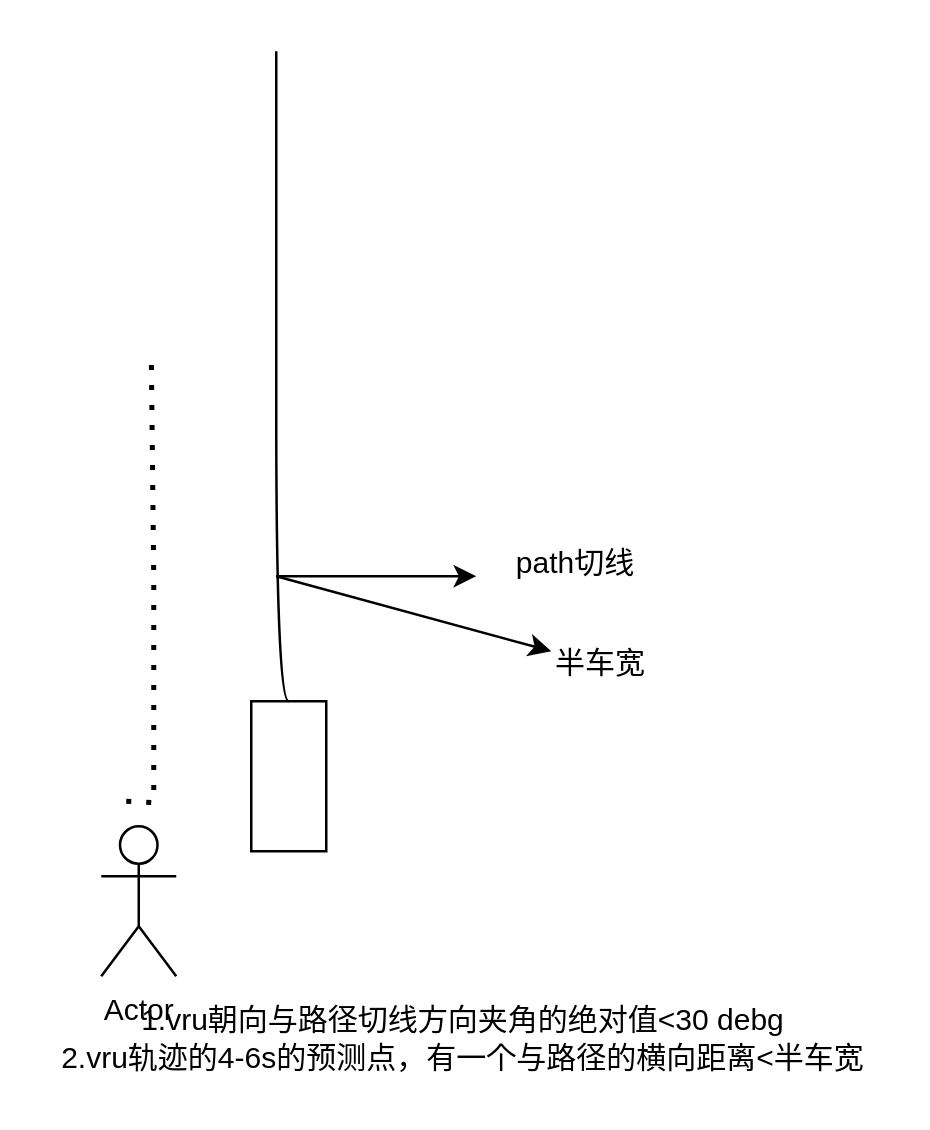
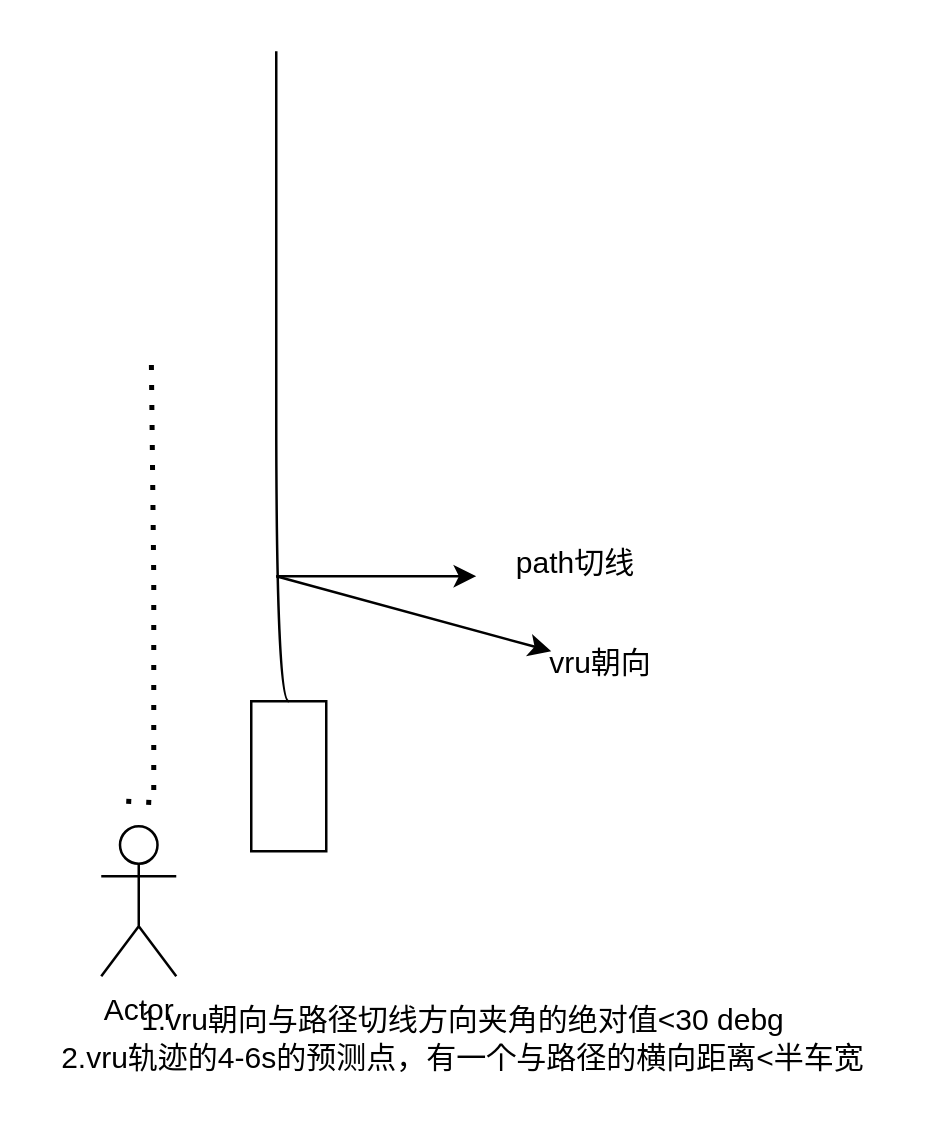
(601, 664) -> (601, 664)
